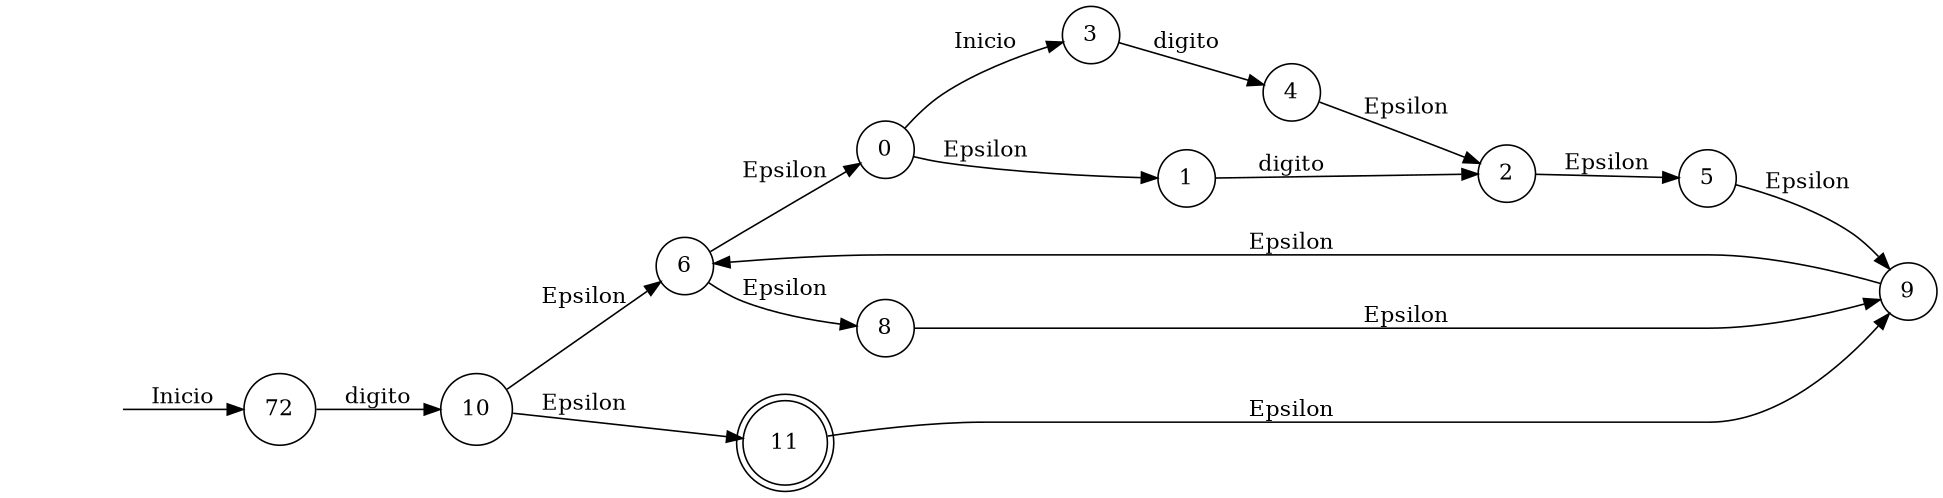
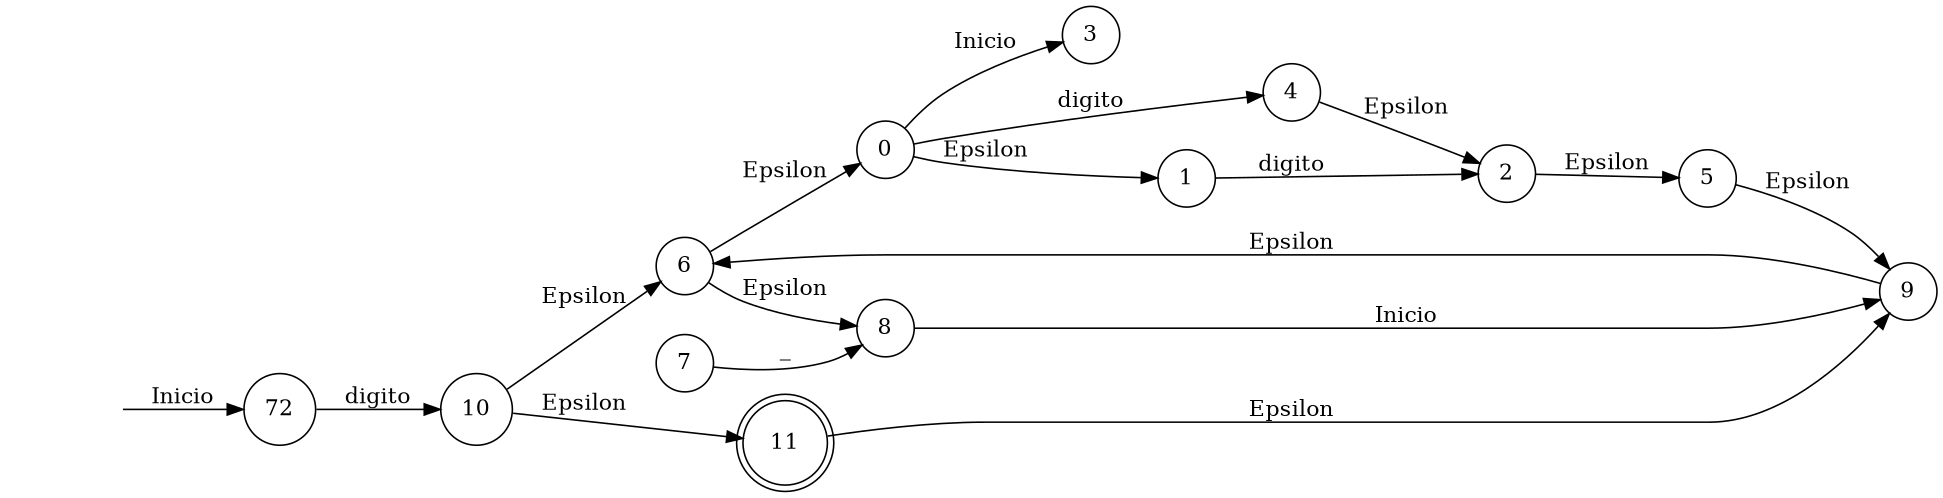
(1184, 61) -> (1080, 118)
(1406, 316) -> (1406, 316)
none -> (685, 363)
